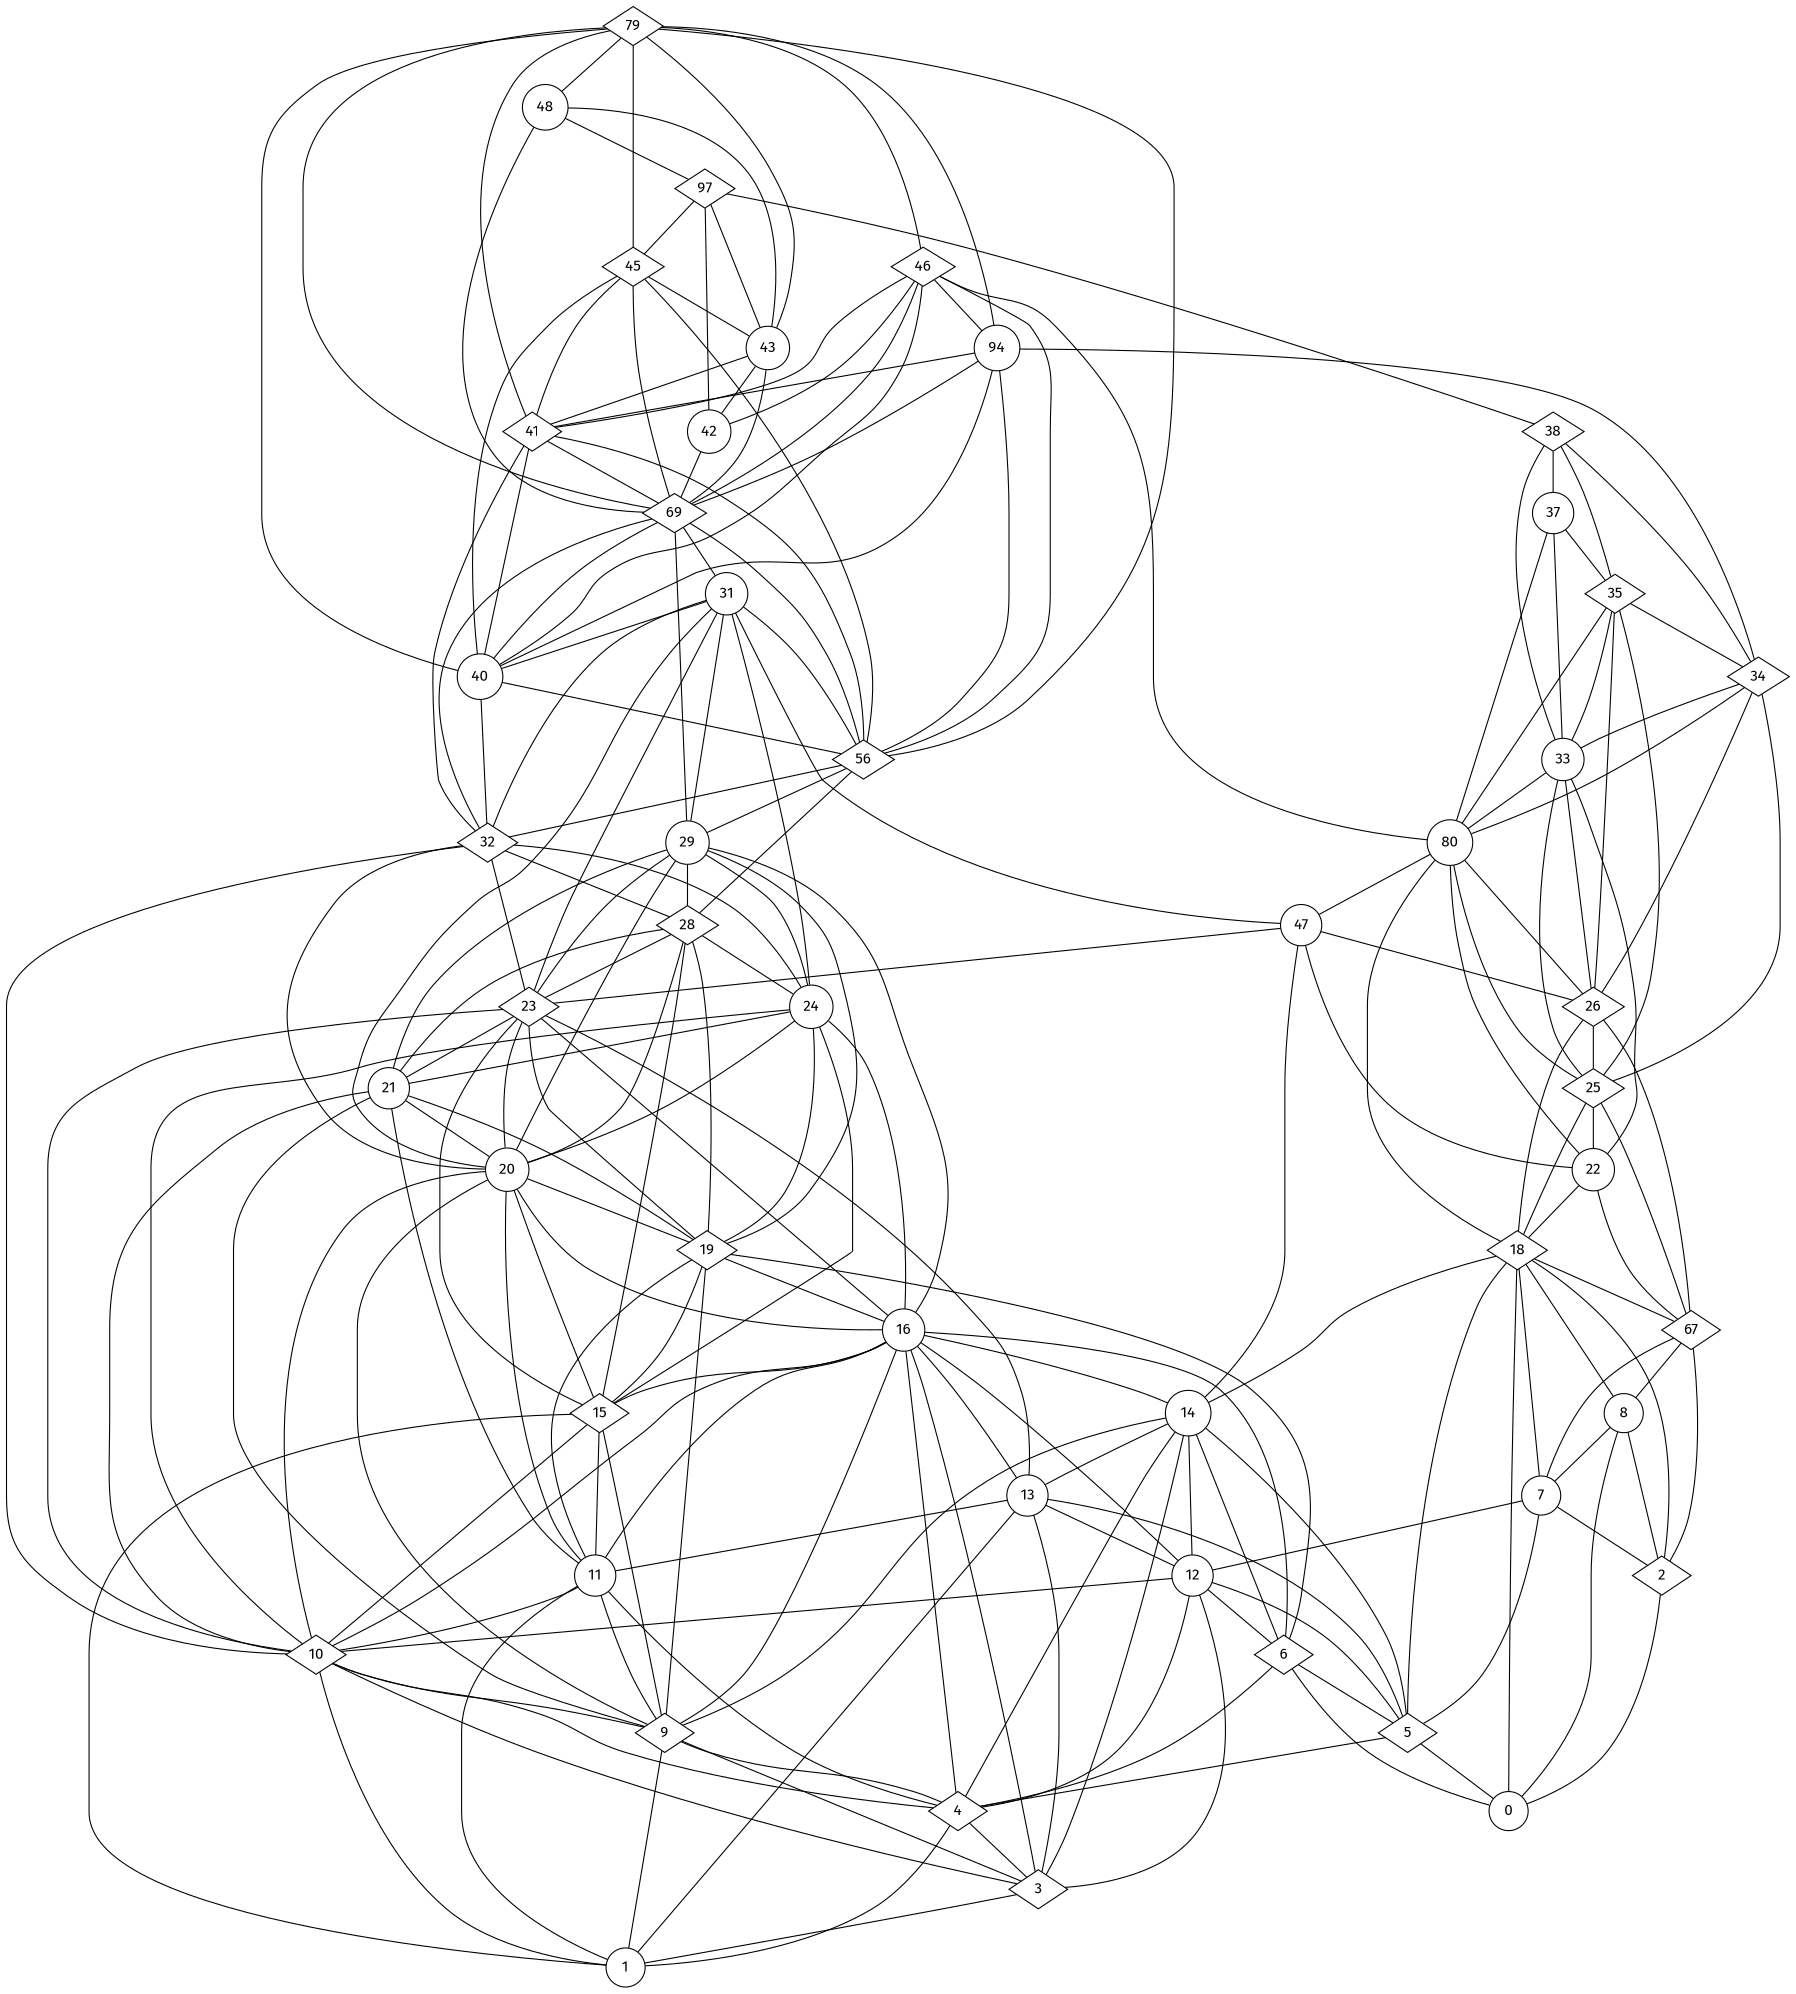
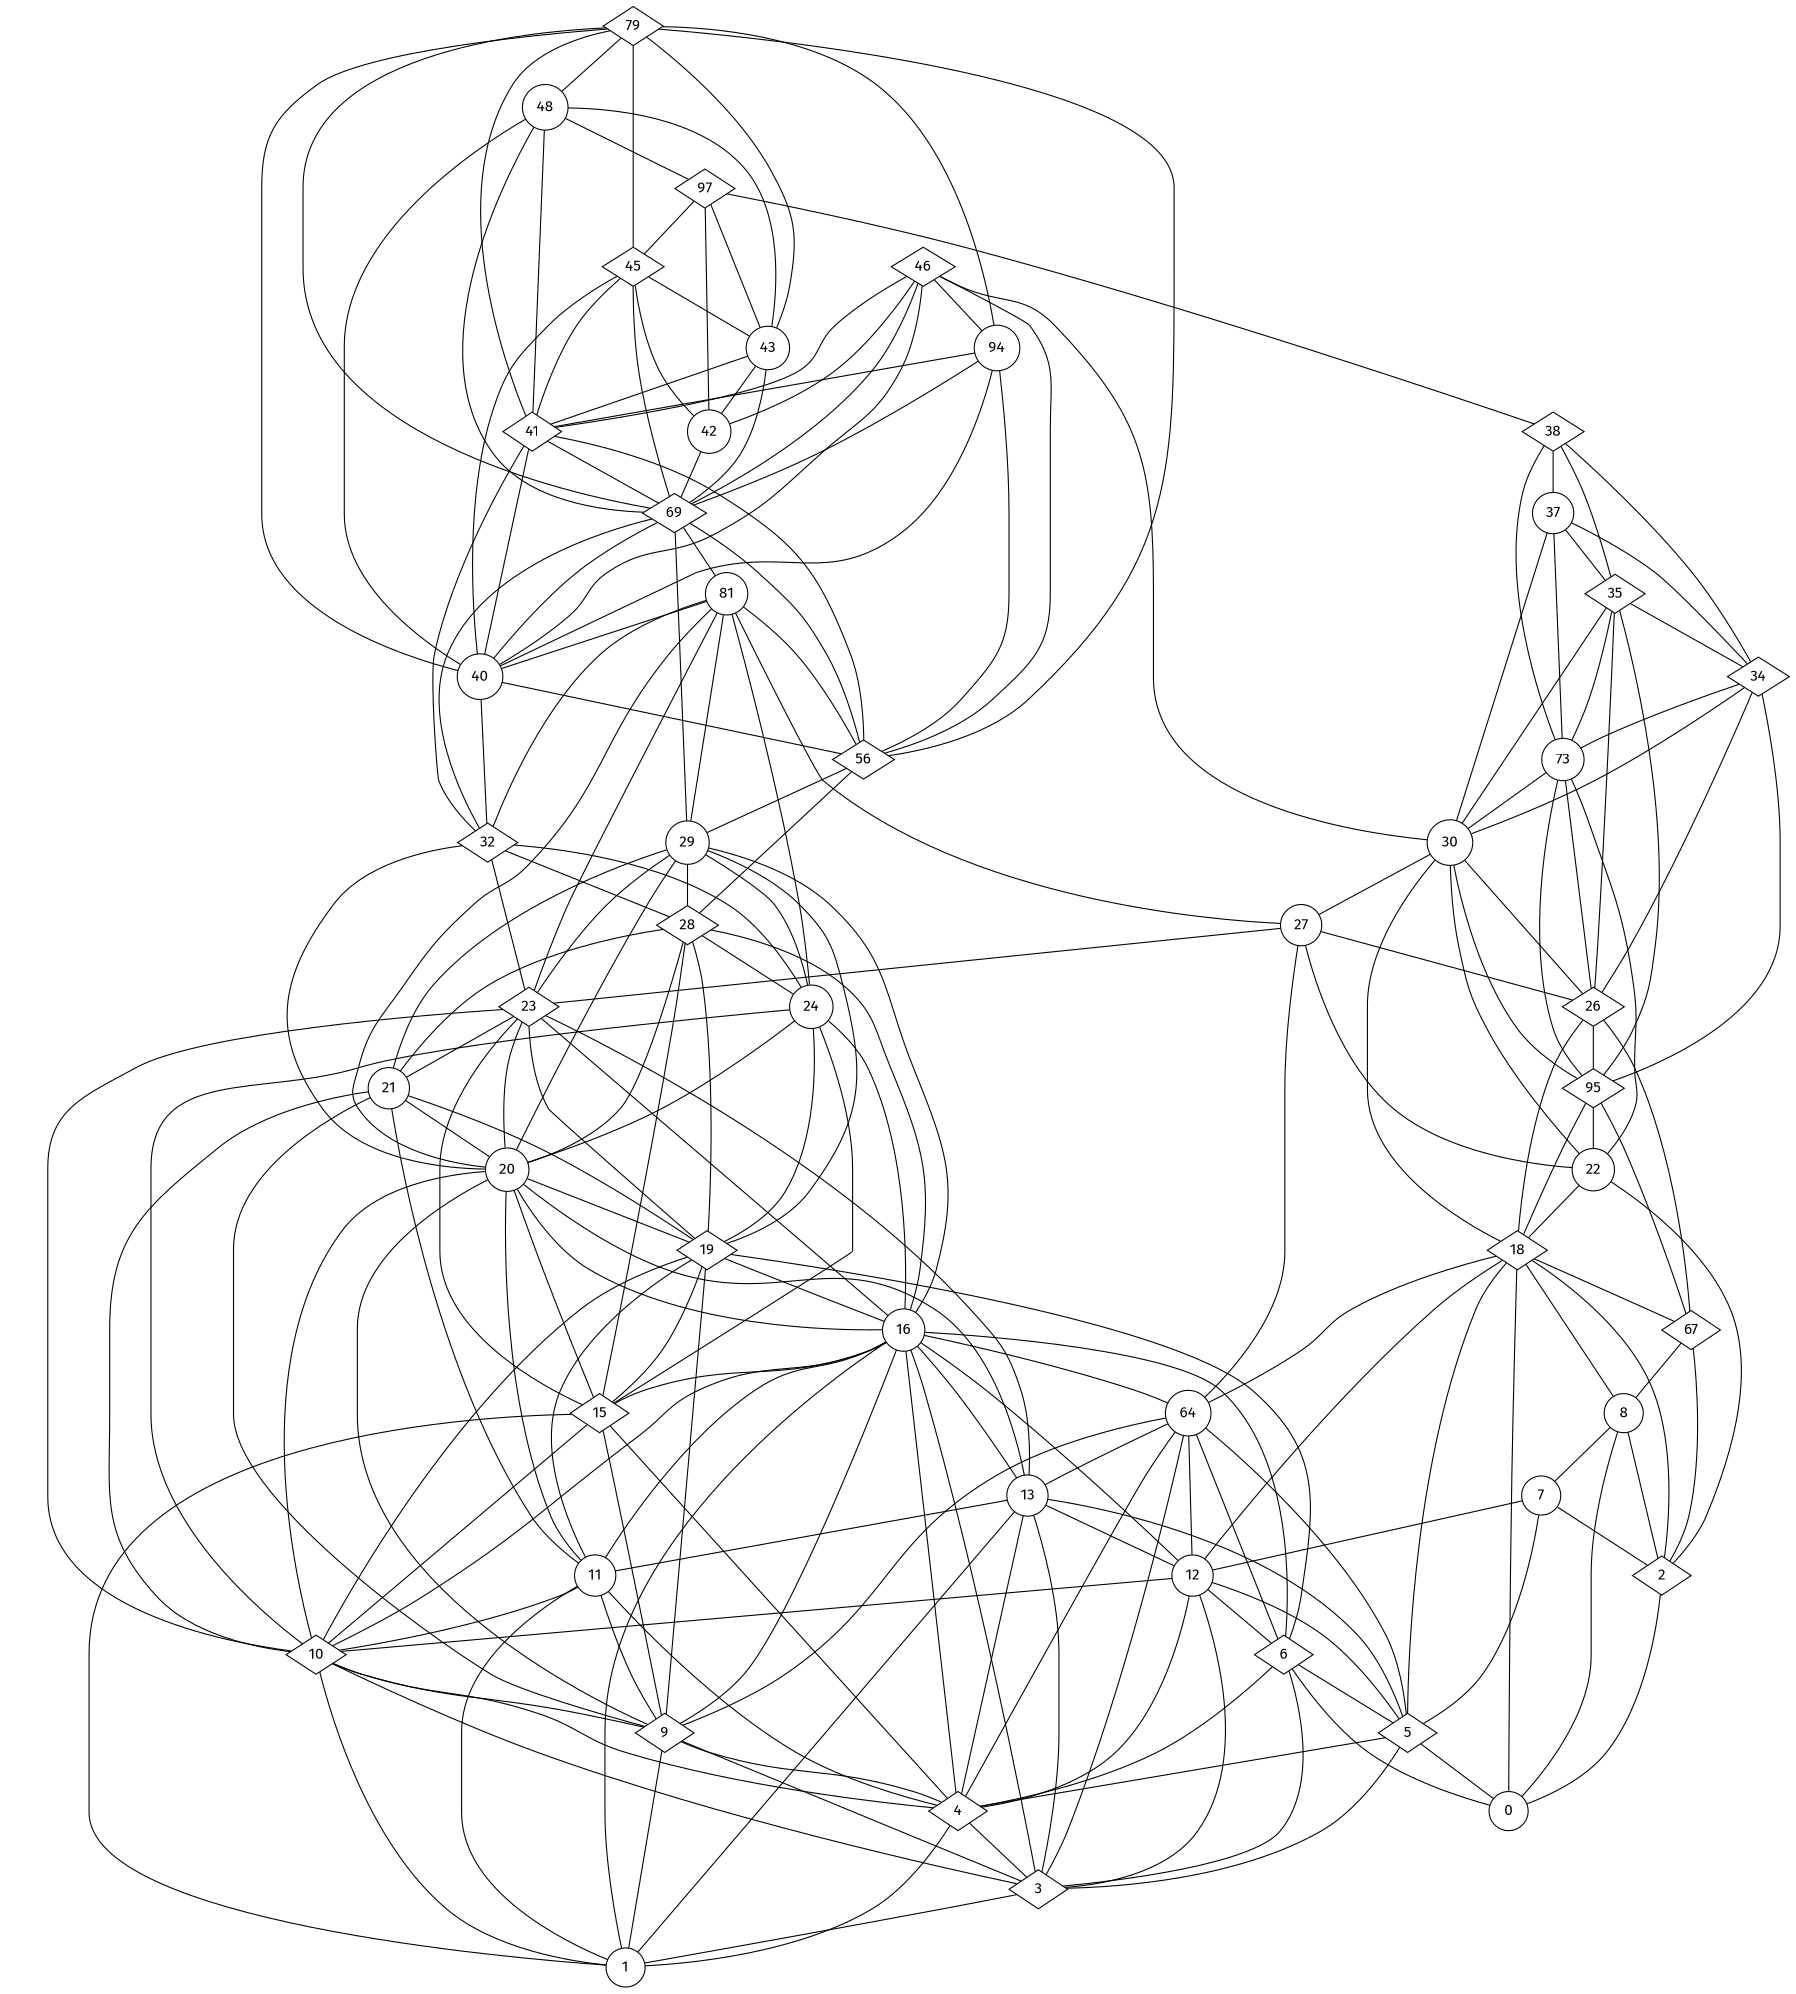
(840, 82) -> none
none -> (539, 271)
(1461, 375) -> (1667, 583)
none -> (344, 395)
(805, 490) -> (653, 356)
(727, 594) -> (727, 594)
(1563, 760) -> (1563, 760)
(675, 801) -> none
(1450, 843) -> (1450, 843)
(1301, 925) -> (1301, 925)
(602, 969) -> (892, 1071)
(590, 1049) -> none
(1593, 1088) -> (1593, 1088)
(7, 1177) -> (482, 1405)
(1625, 1263) -> (1740, 1355)
none -> (832, 1279)
(1529, 1372) -> (1343, 1399)
(1593, 1392) -> none
(1188, 1413) -> (1188, 1413)
(597, 1494) -> (770, 1603)
none -> (649, 1582)
none -> (995, 1641)
none -> (1255, 1847)
none -> (1253, 1860)
